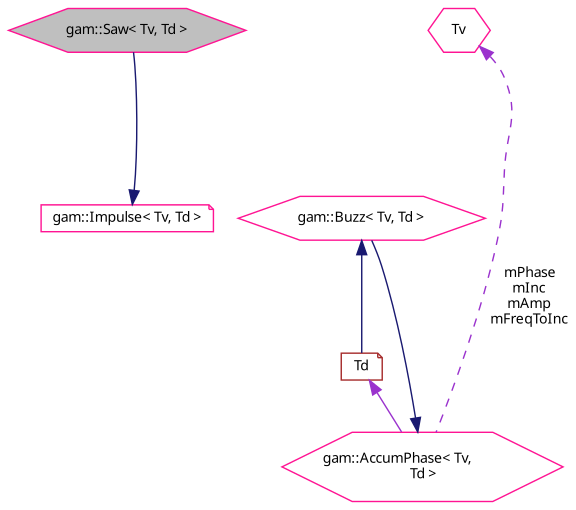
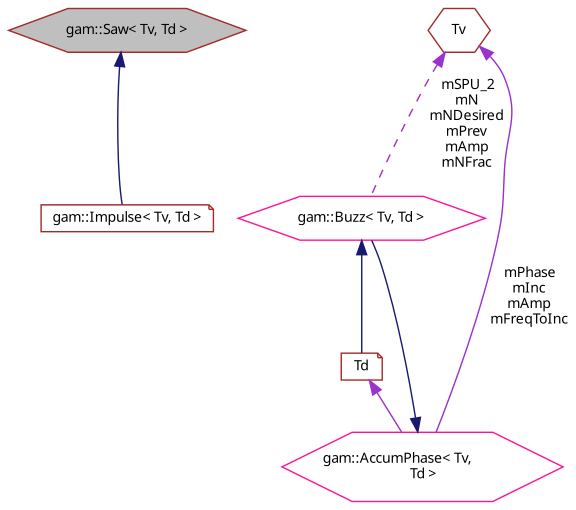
(127, 30) -> (127, 30)
(459, 30) -> (459, 30)
(137, 121) -> (118, 136)
none -> (402, 129)
(127, 218) -> (127, 218)
(496, 246) -> (496, 246)
